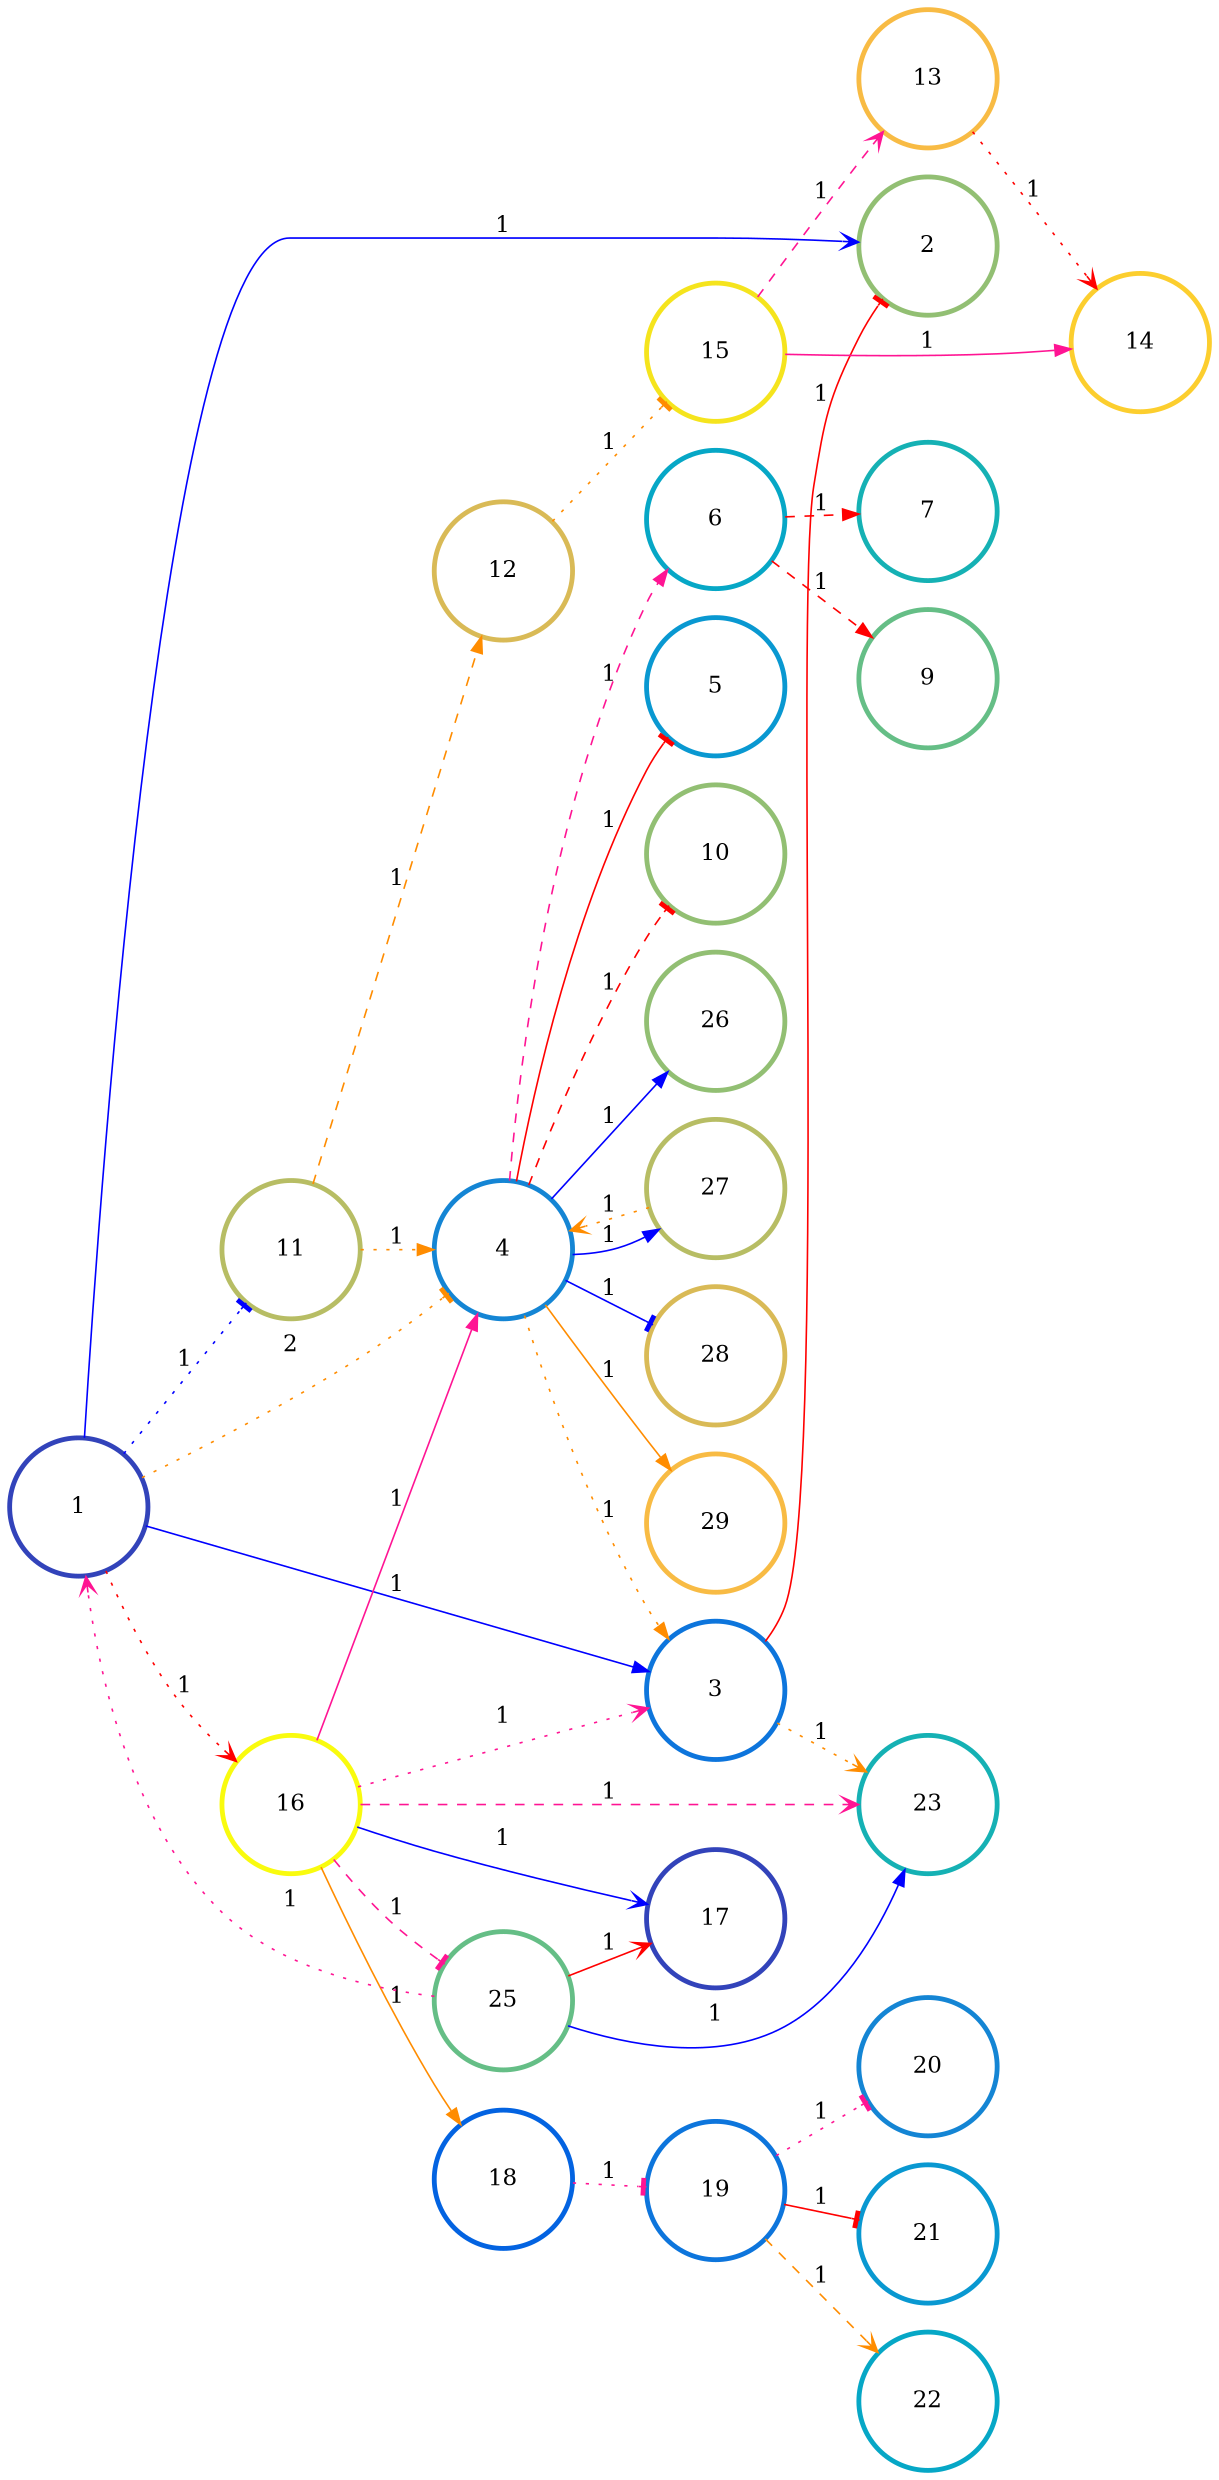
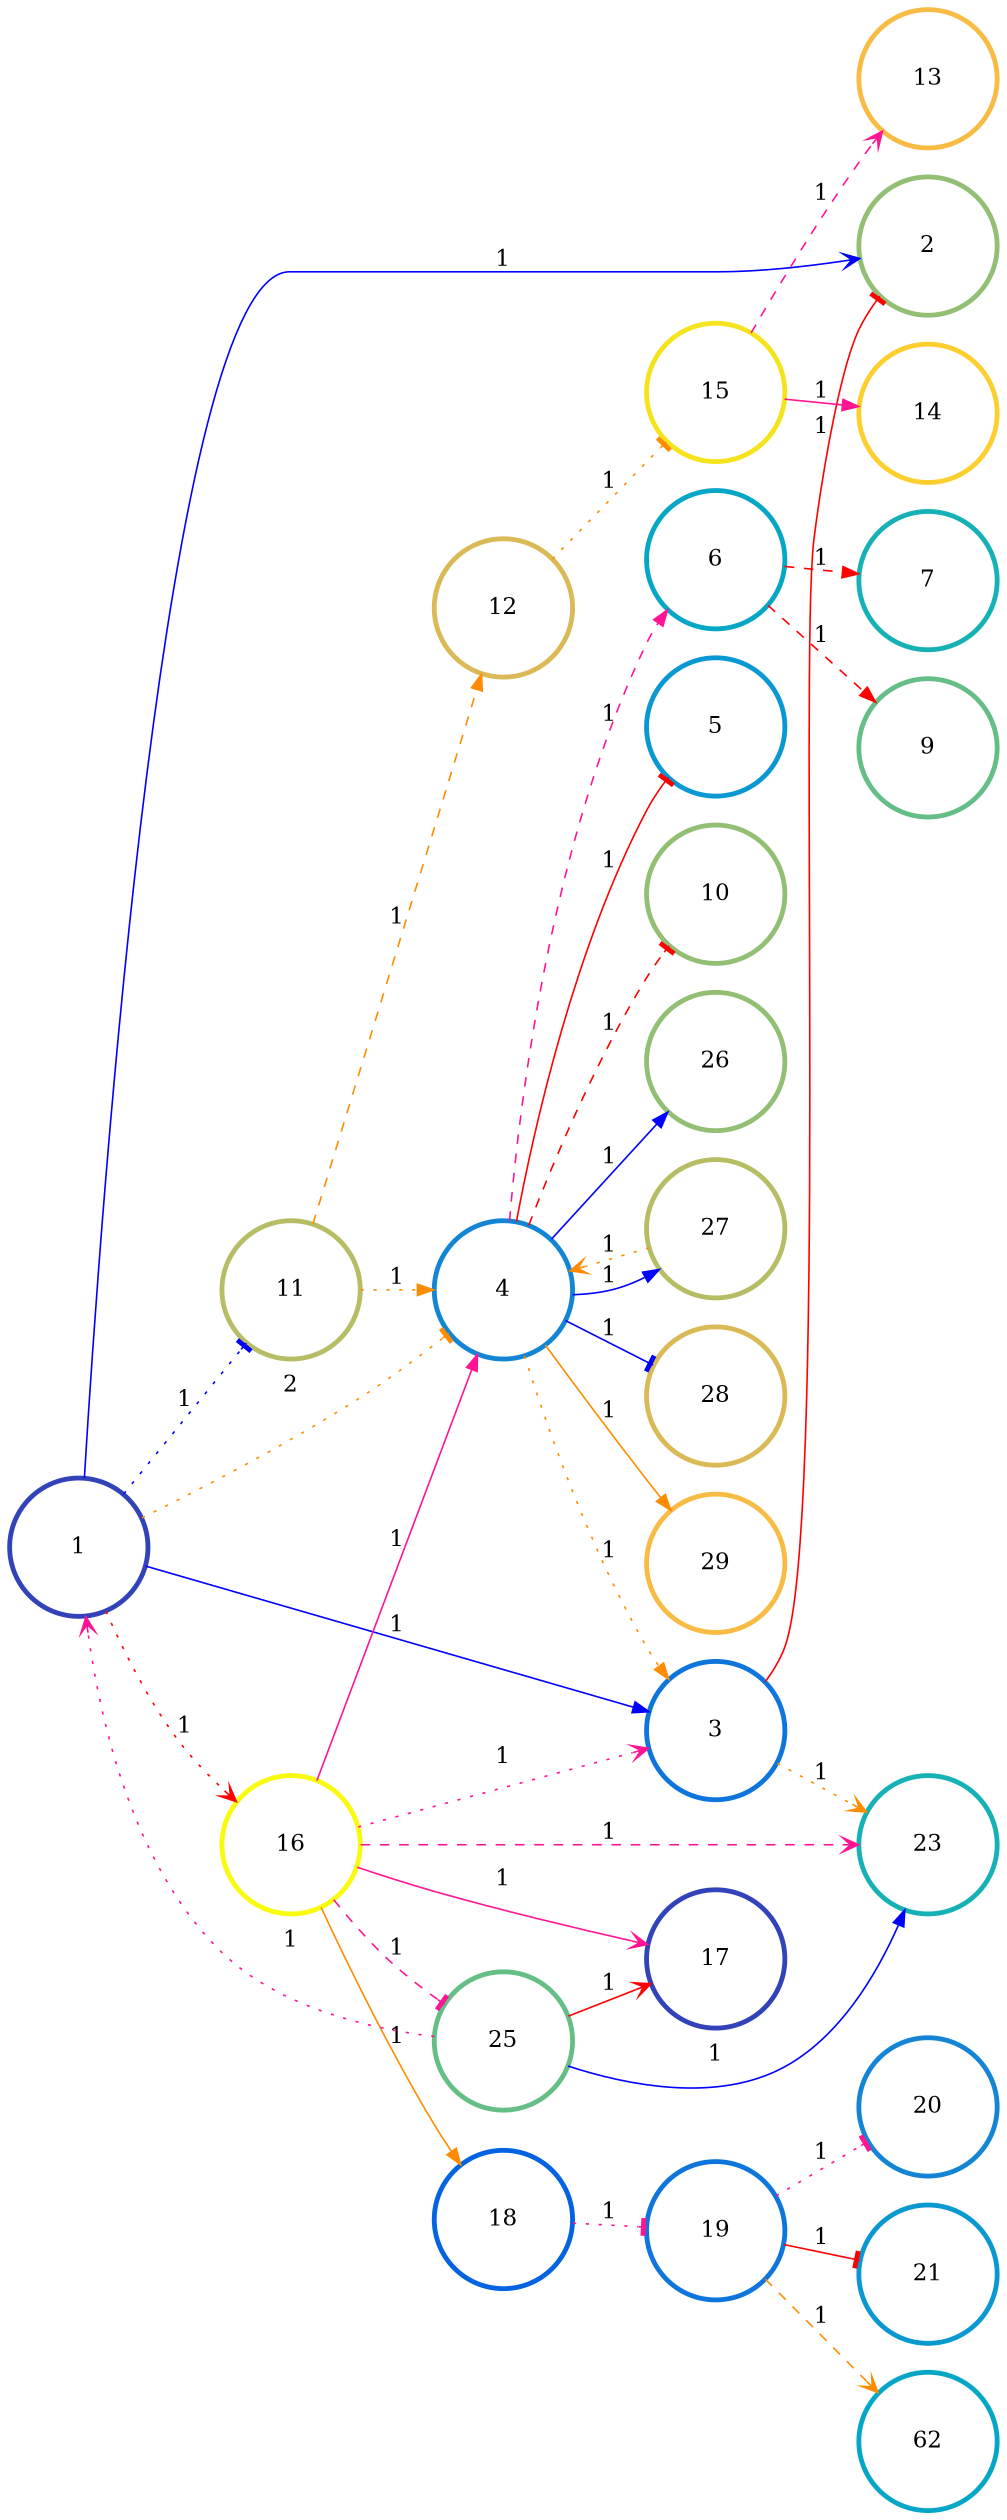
(1030, 204) -> none
(493, 1867) -> (493, 1907)
(928, 2401) -> (928, 2441)
